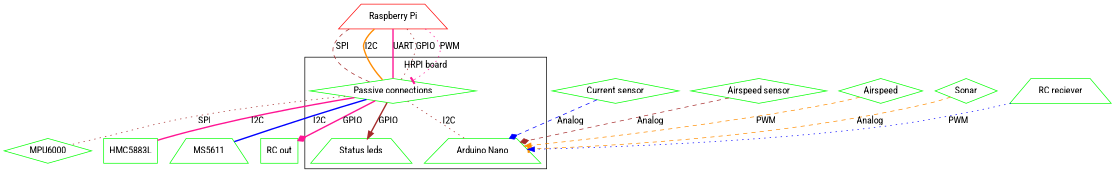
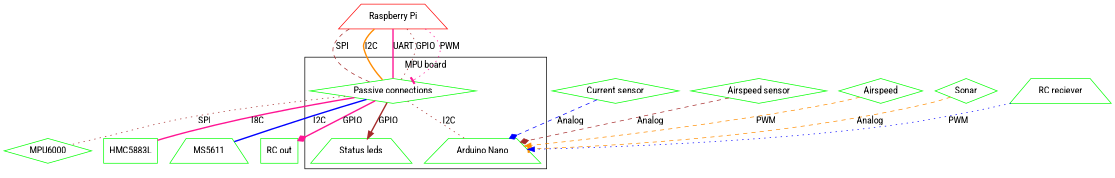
(426, 65) -> (426, 65)
(258, 121) -> (258, 121)
